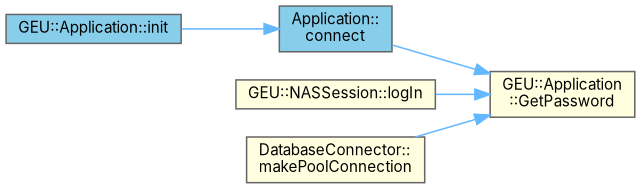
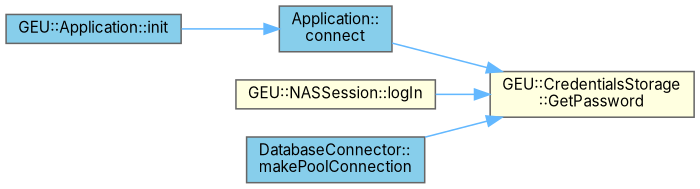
(562, 94) -> (592, 94)
(336, 160) -> (336, 160)
